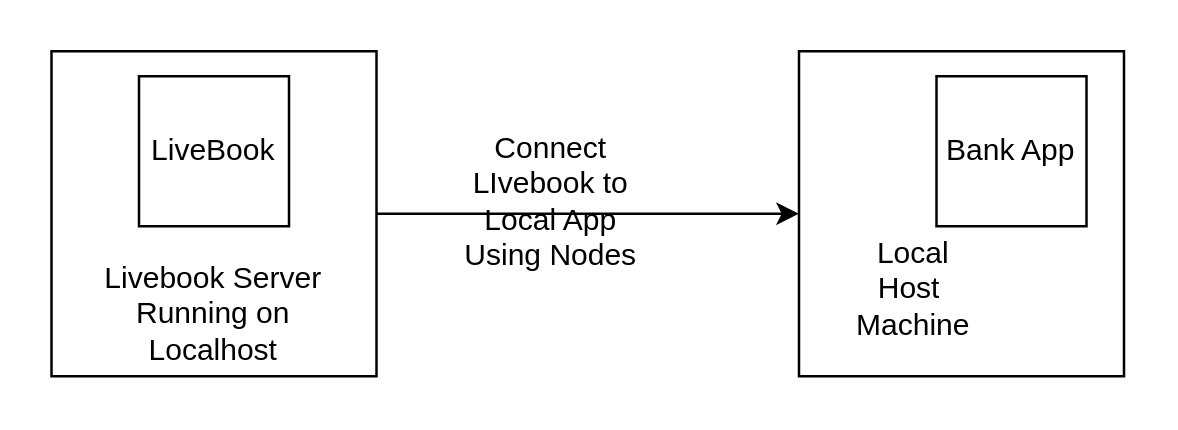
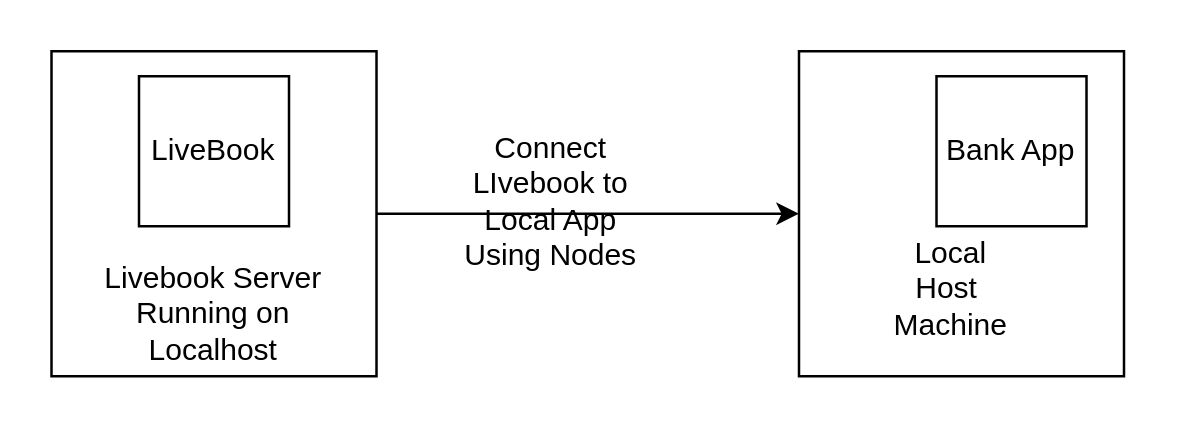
(914, 289) -> (951, 289)
